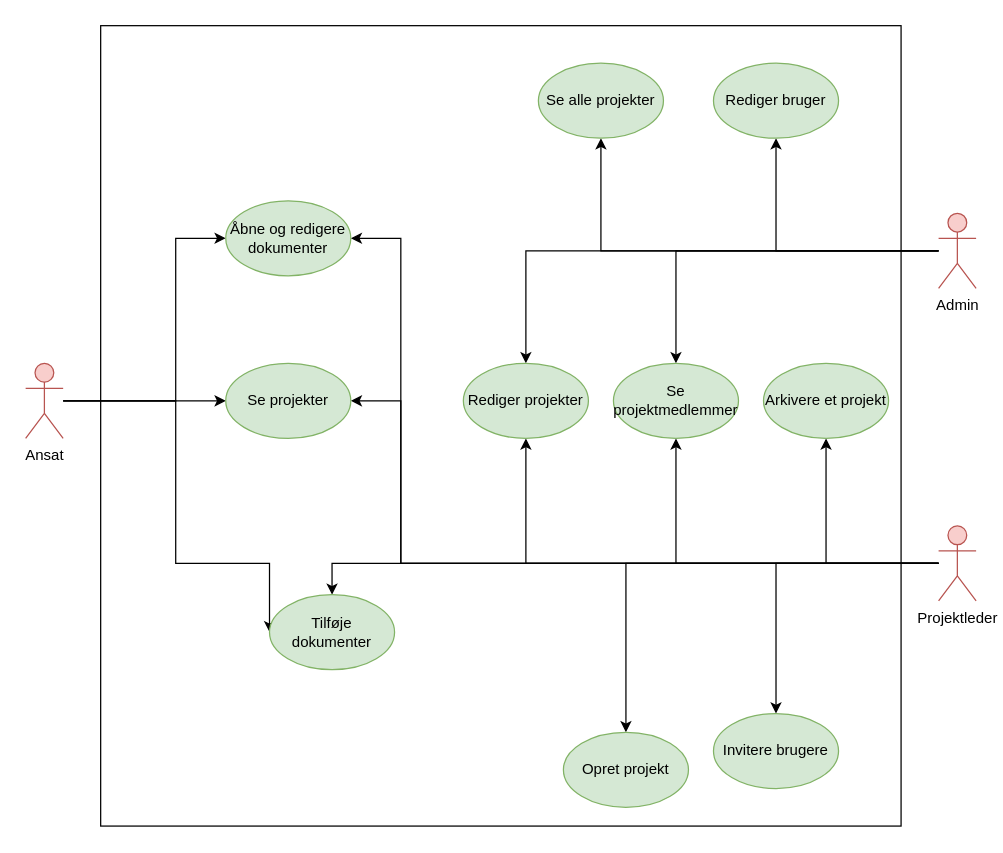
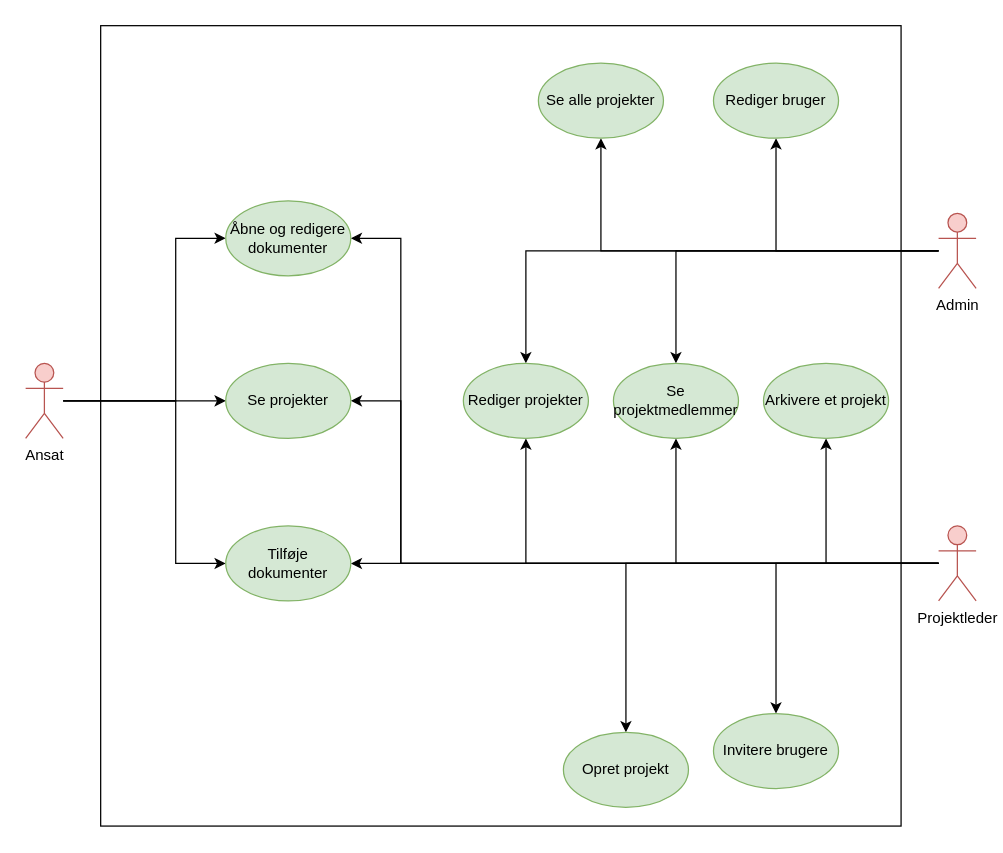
(332, 632) -> (288, 563)
